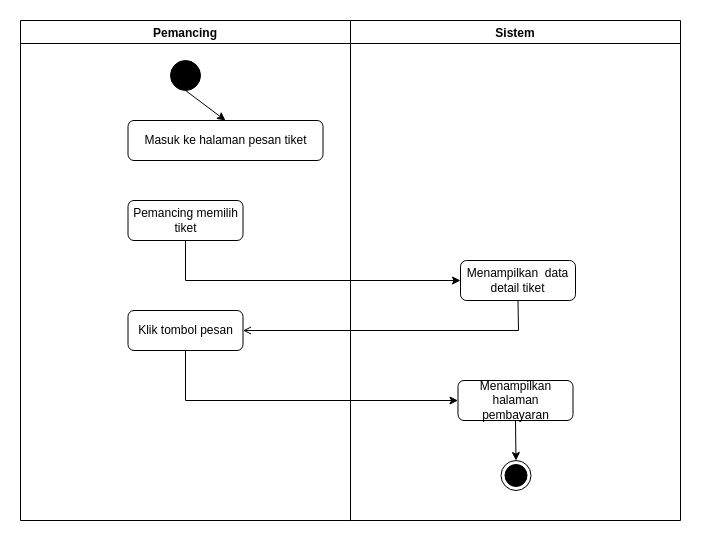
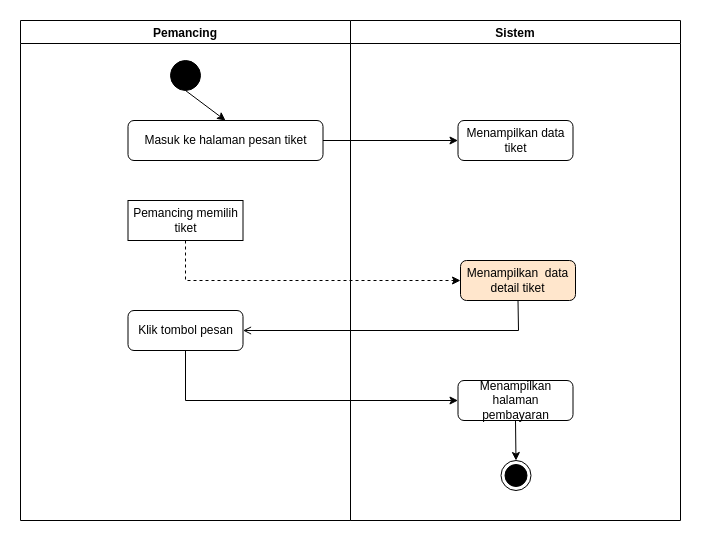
none -> (387, 141)
none -> (516, 141)
(186, 221) -> (186, 221)
(300, 281) -> (300, 281)
(518, 281) -> (518, 281)
